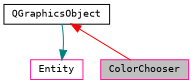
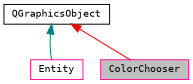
(63, 37) -> (50, 47)
